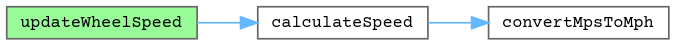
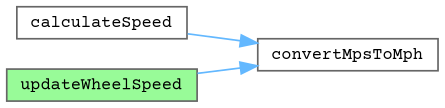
(219, 23) -> (219, 71)
